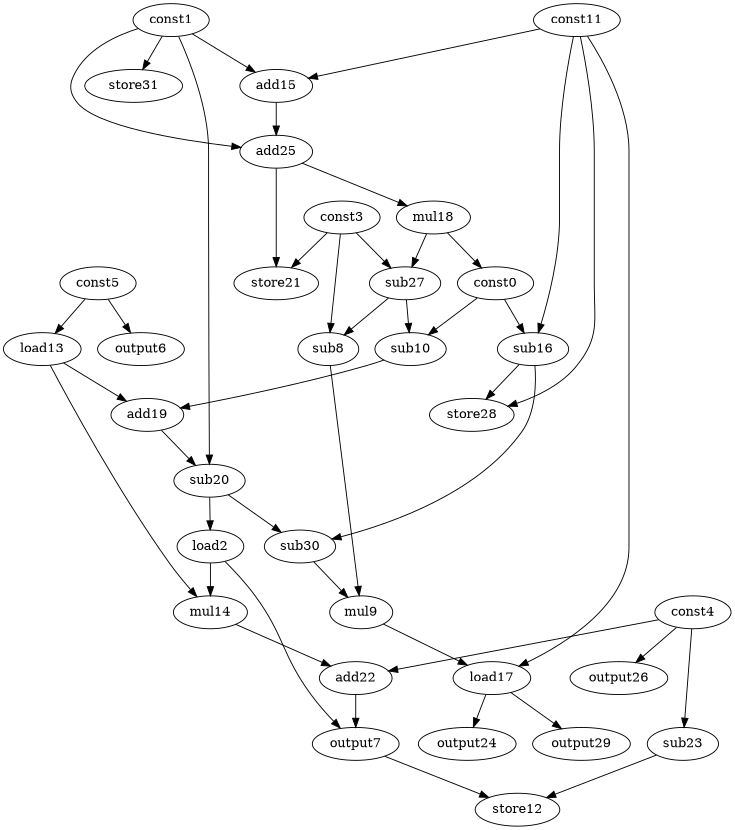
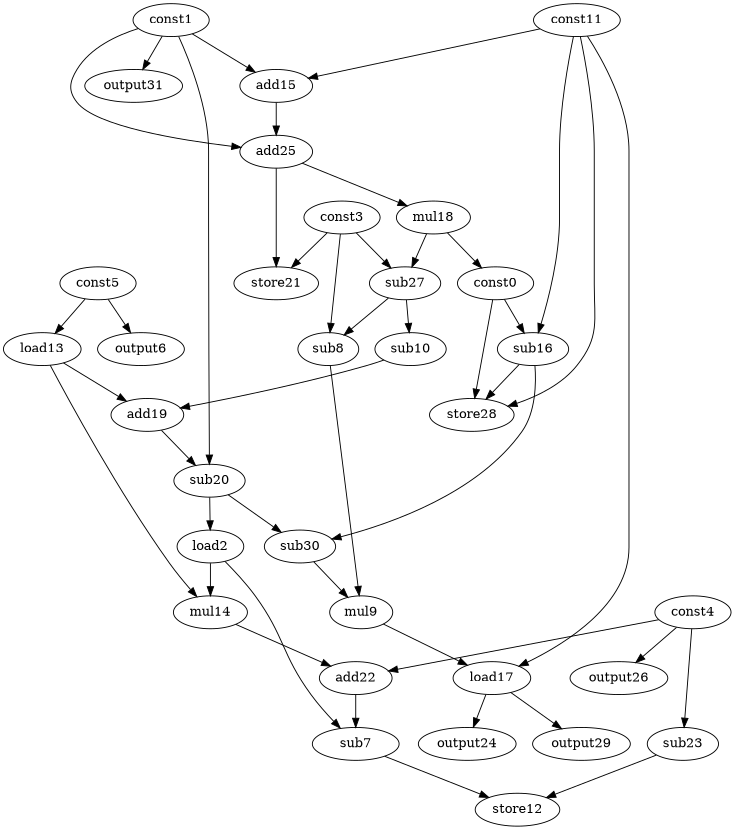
(134, 86) -> (134, 86)
(456, 314) -> (485, 344)
(356, 744) -> (356, 744)
